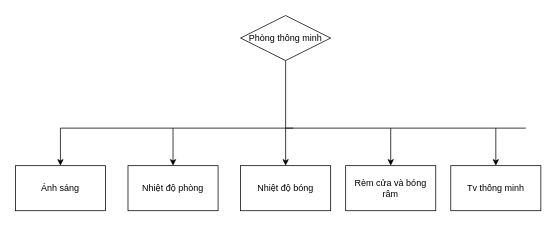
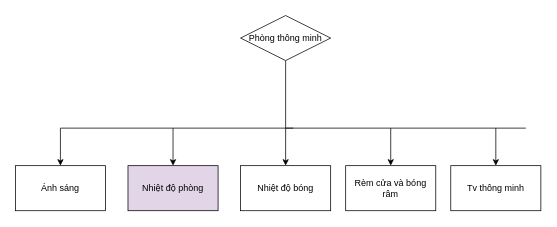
(173, 188) -> (173, 188)
